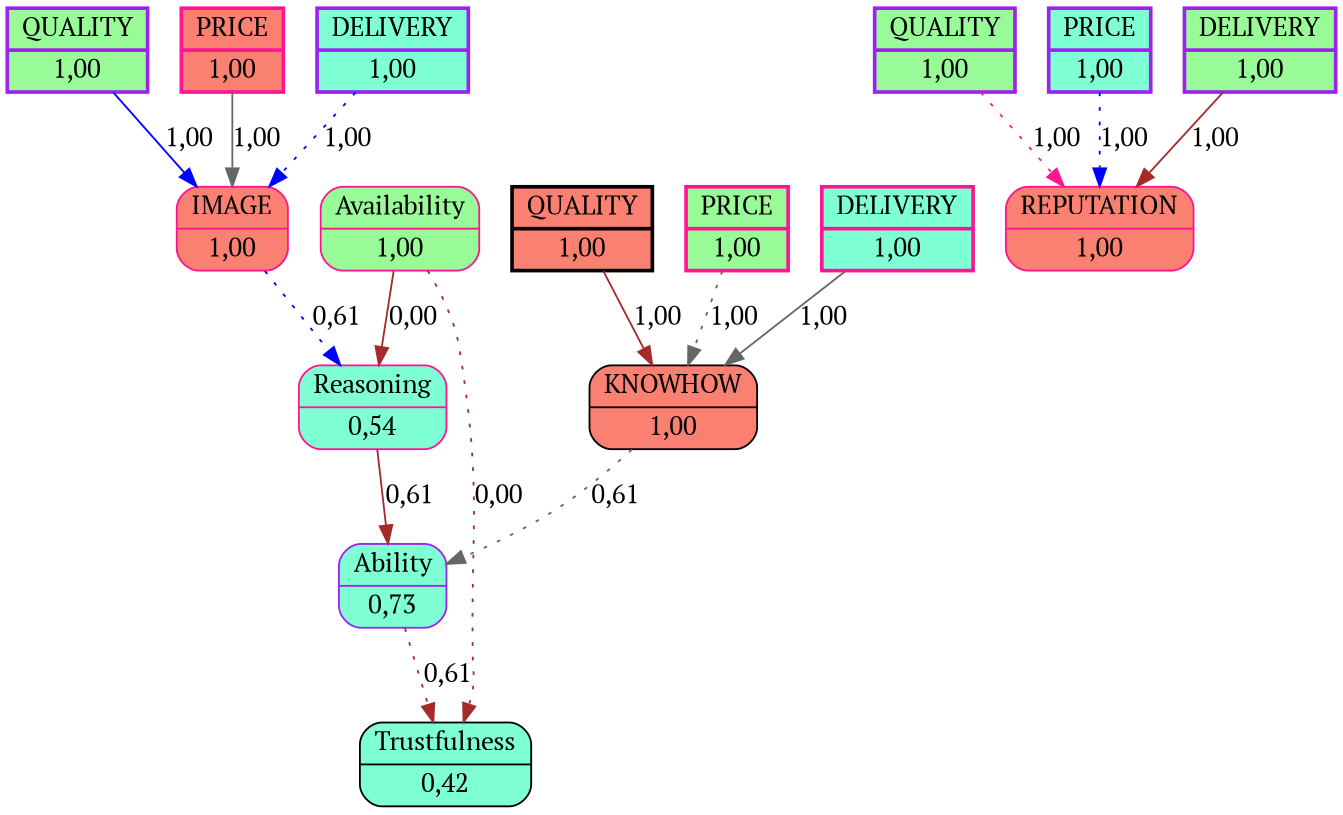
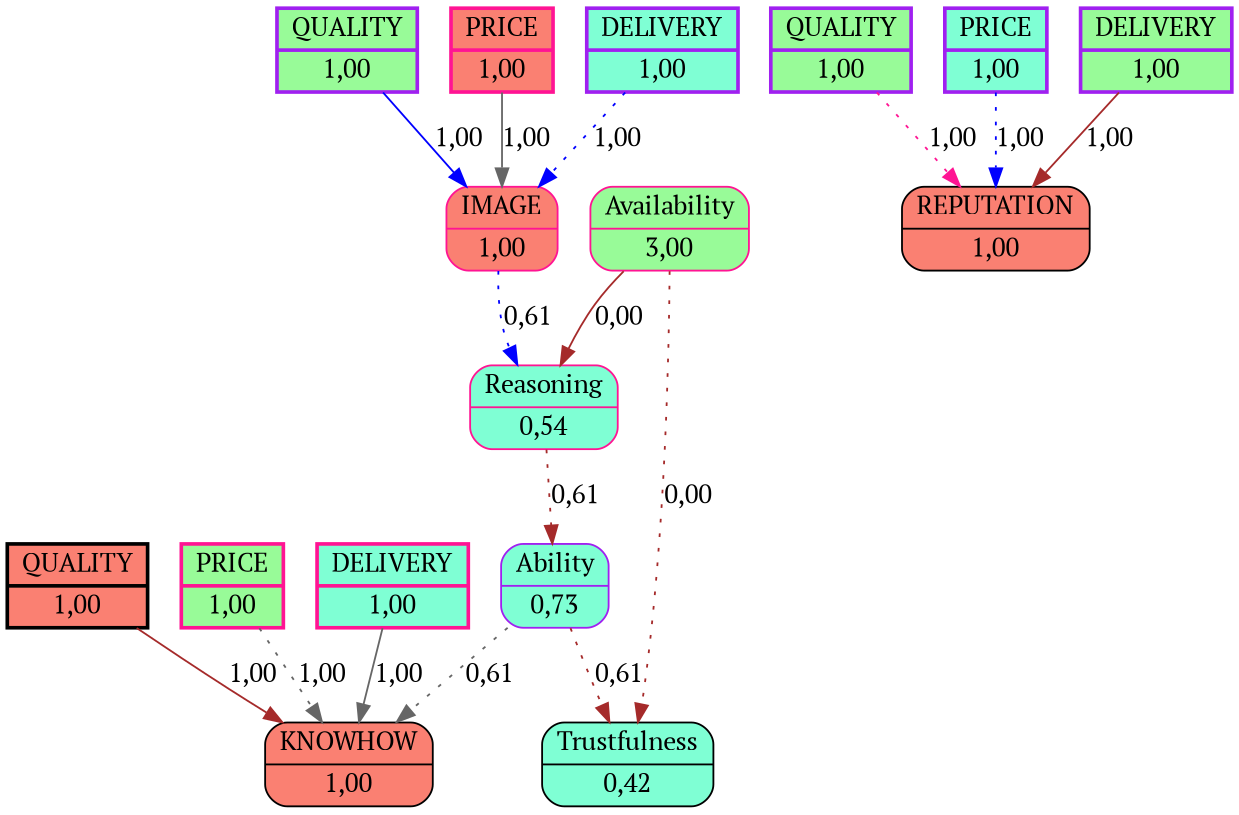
(1100, 229) -> (996, 229)
(400, 249) -> (670, 249)
(382, 488) -> (549, 488)
(553, 511) -> (459, 669)
